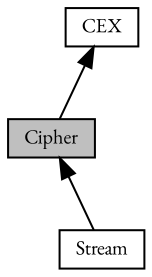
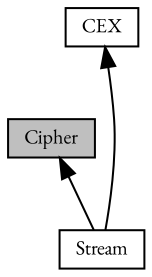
(72, 92) -> (115, 149)
